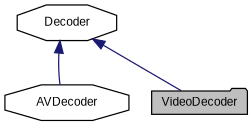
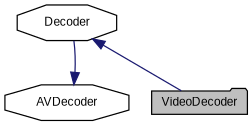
(59, 69) -> (75, 57)
